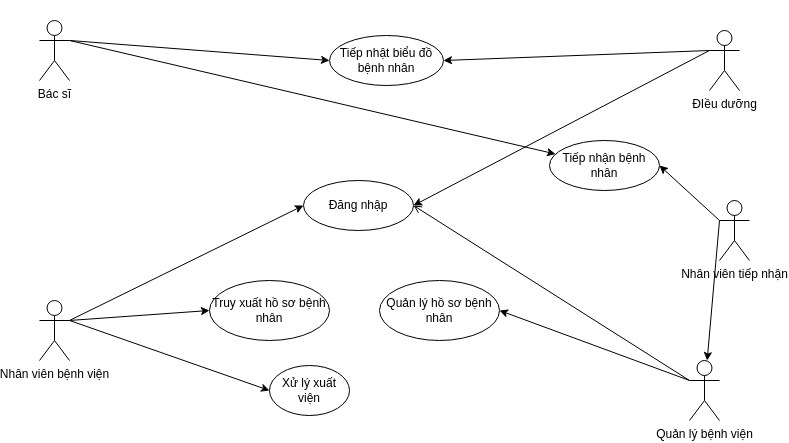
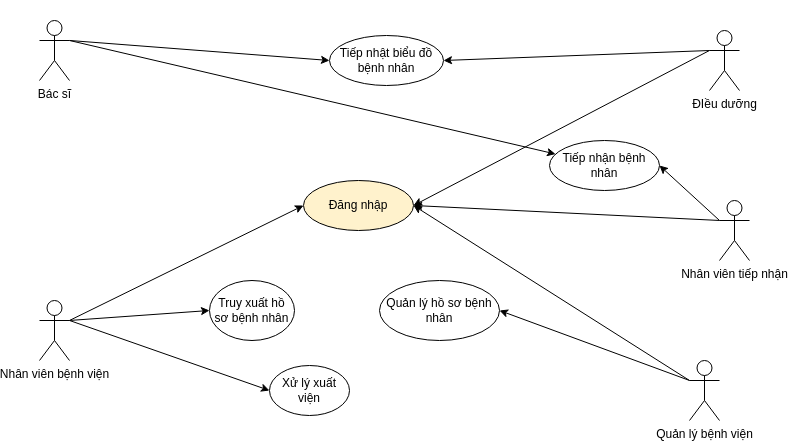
(359, 206) -> (359, 206)
(419, 209) -> (421, 210)
(714, 288) -> (568, 213)
(270, 311) -> (252, 311)
